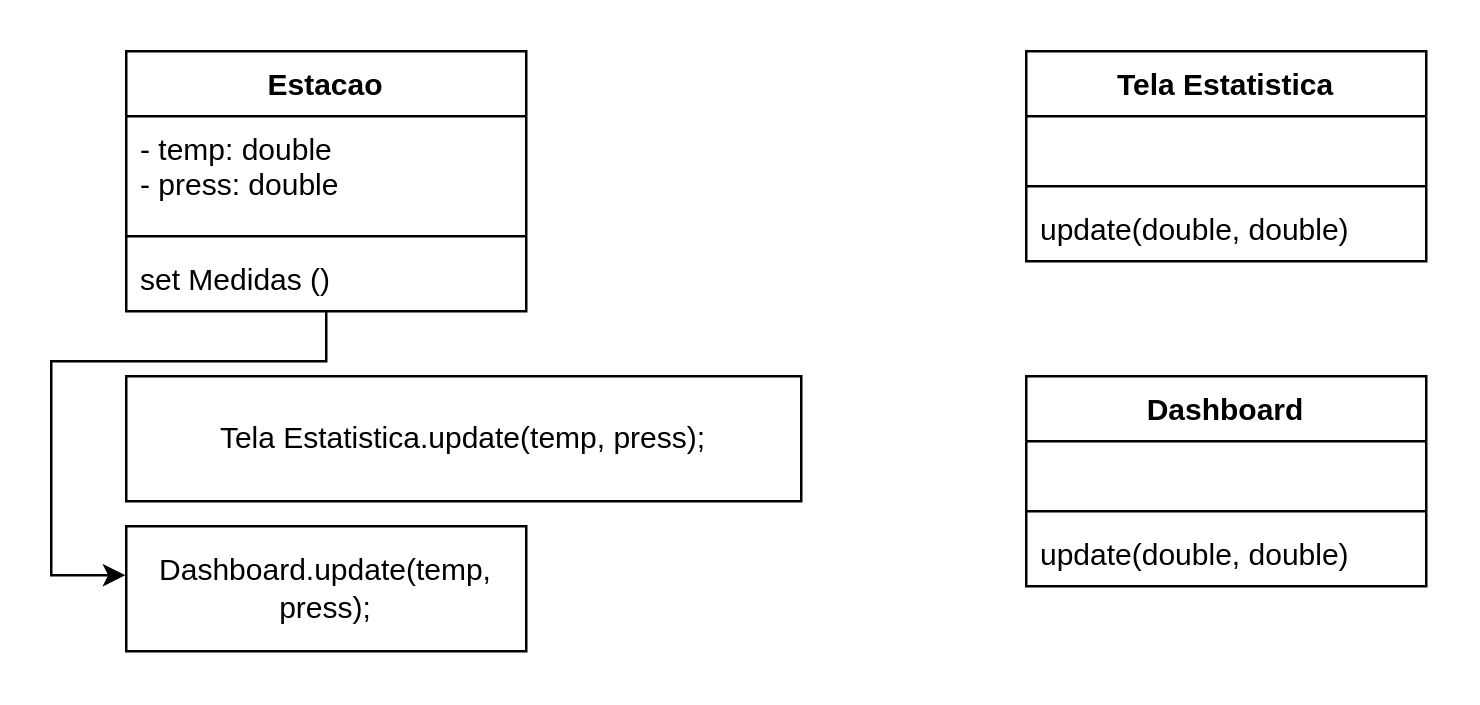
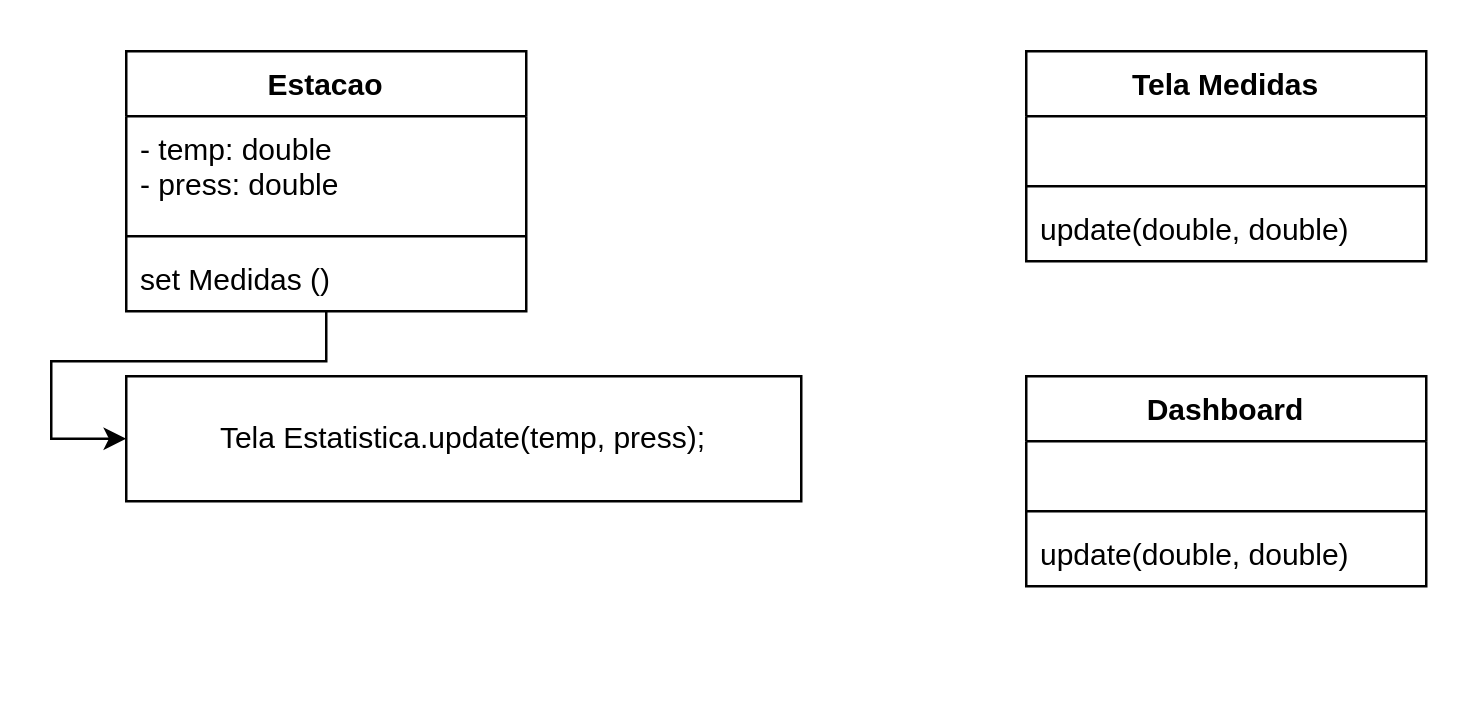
(1226, 87) -> (1226, 87)
none -> (83, 439)
(51, 538) -> none
(326, 589) -> none
